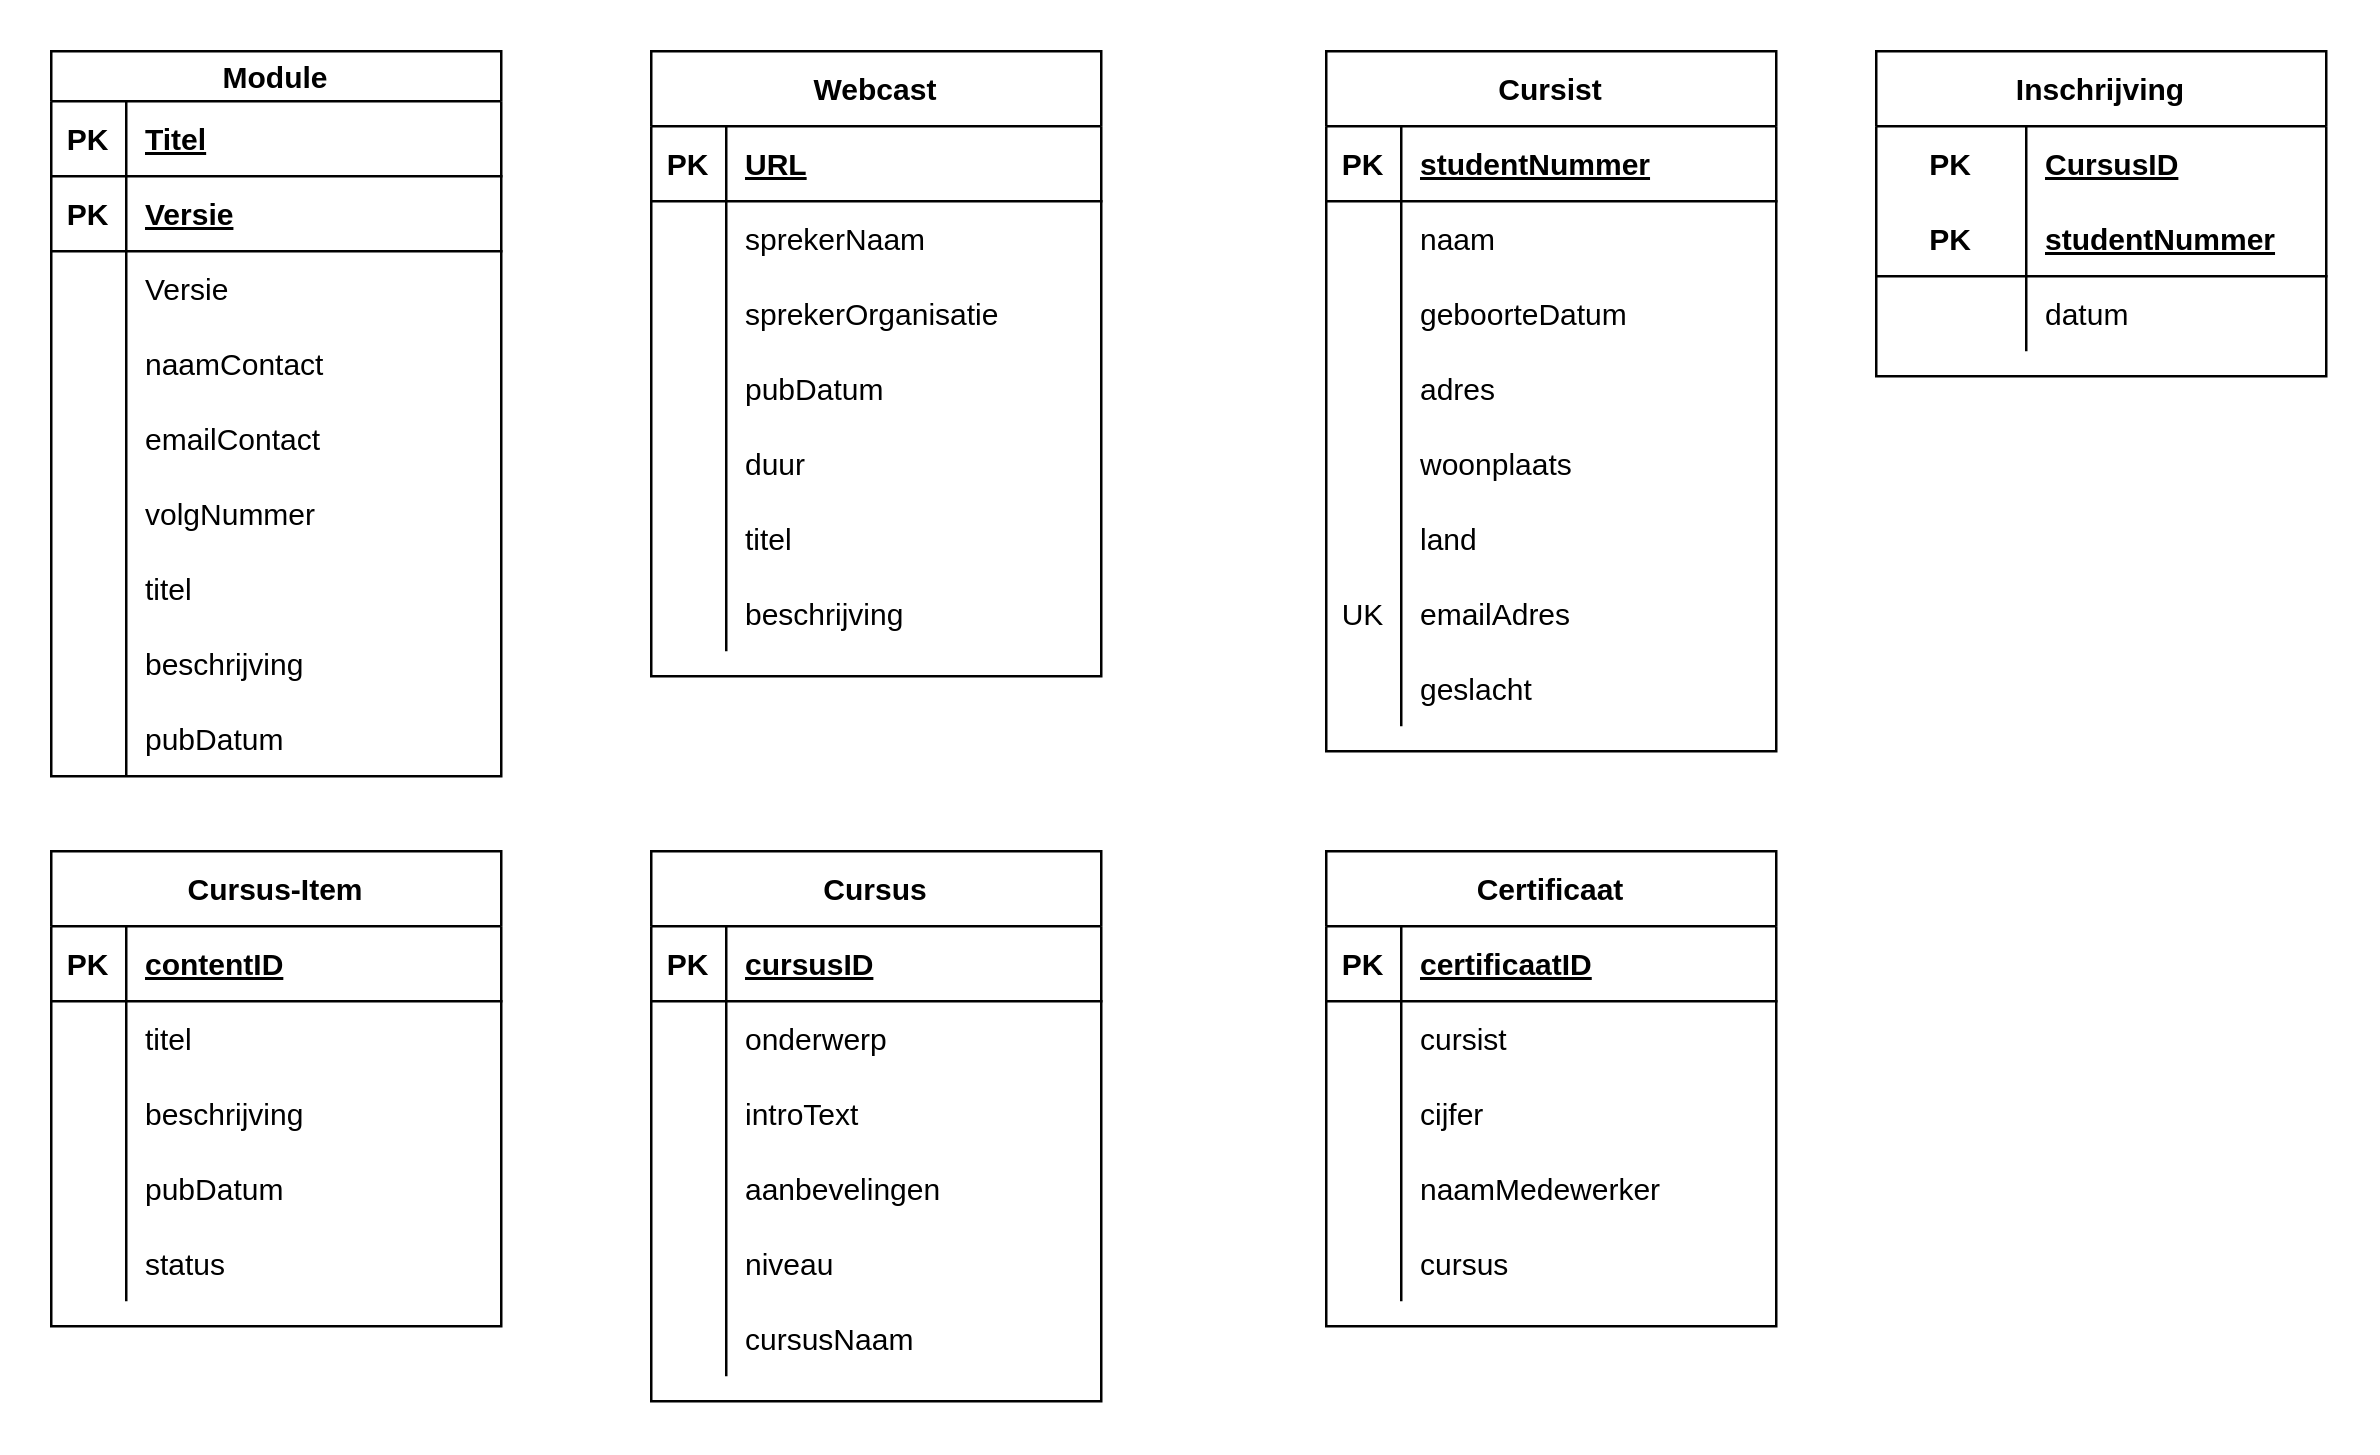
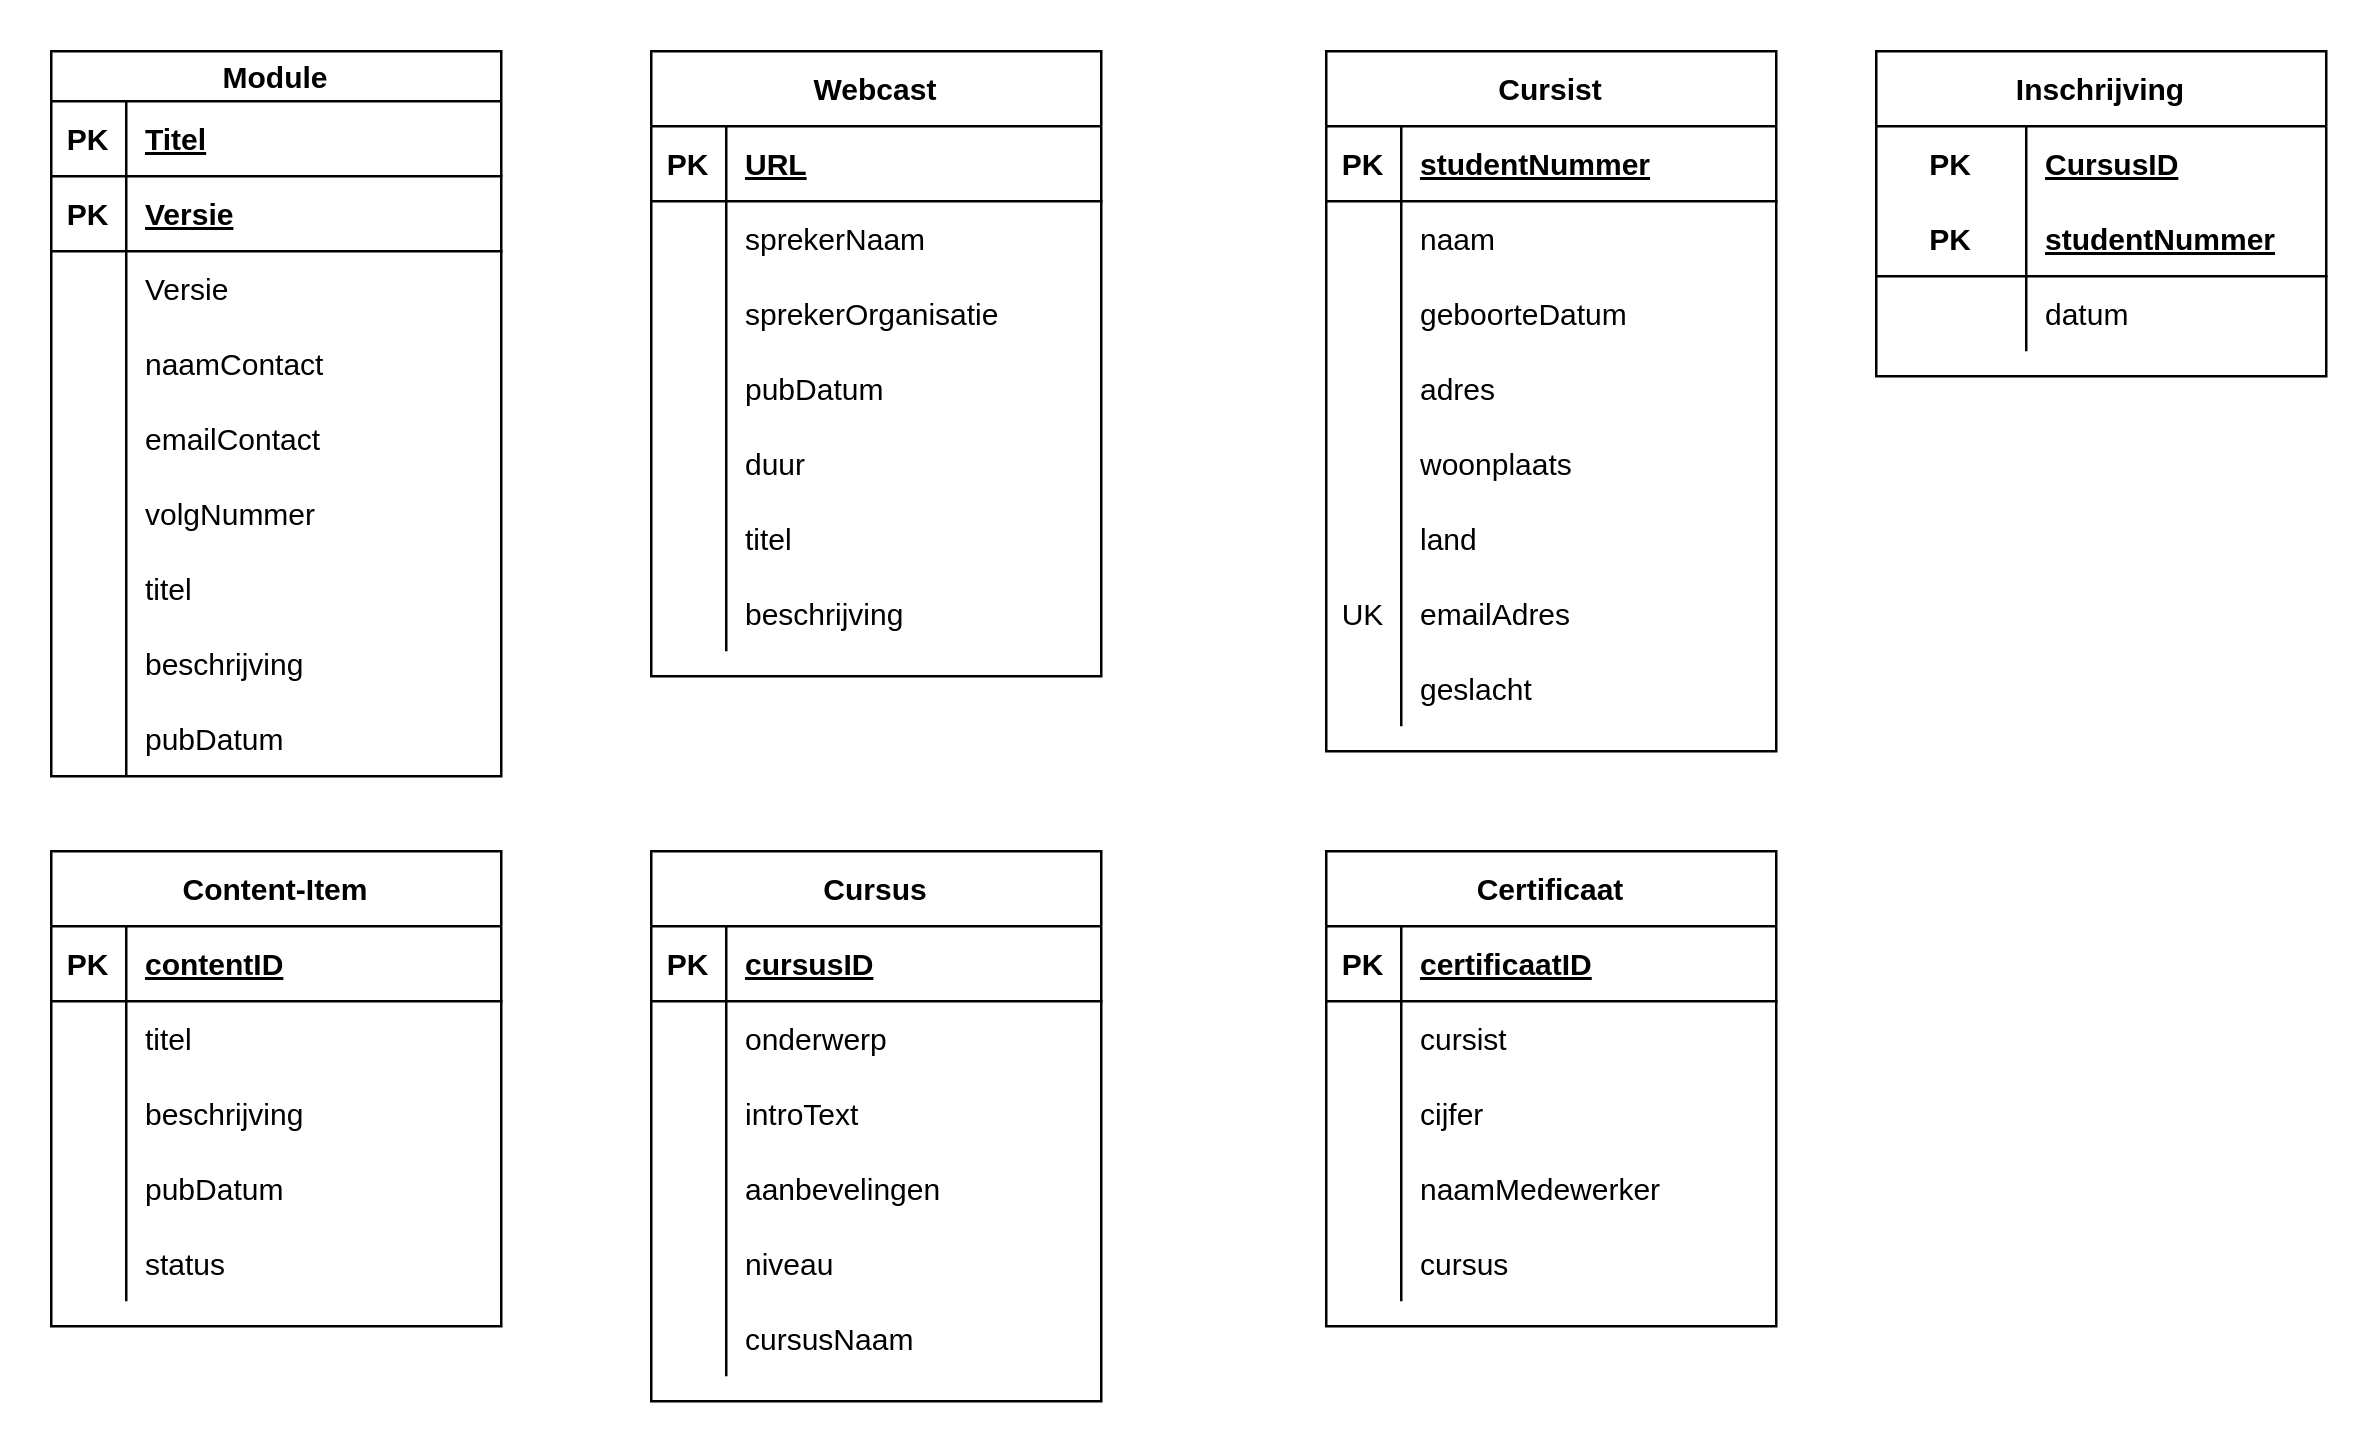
(275, 890) -> (275, 890)
